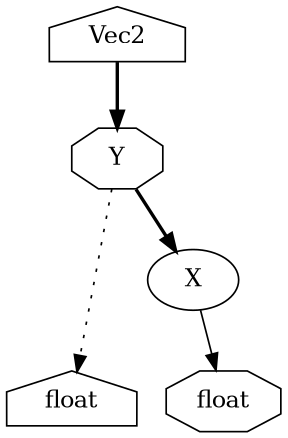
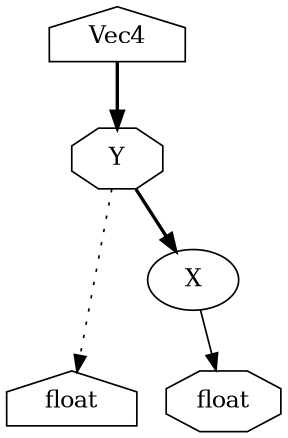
(117, 37) -> (117, 37)
